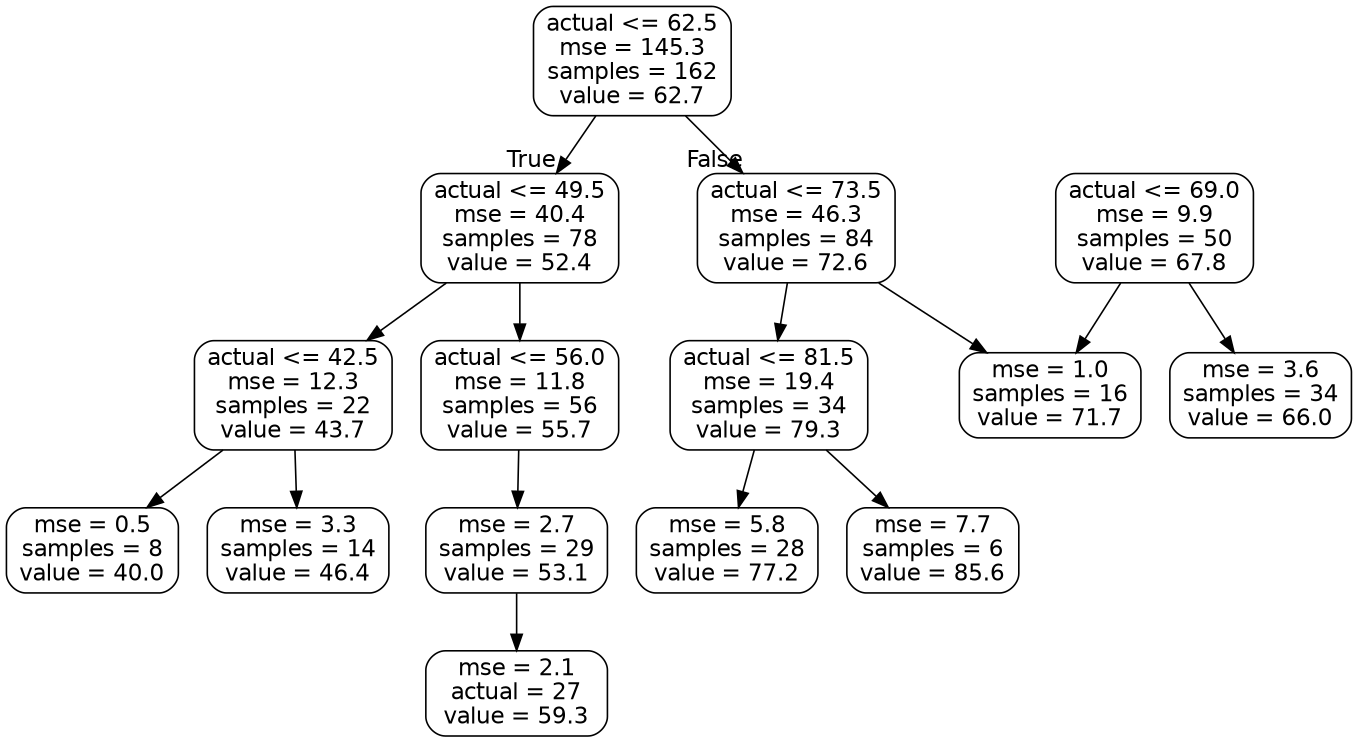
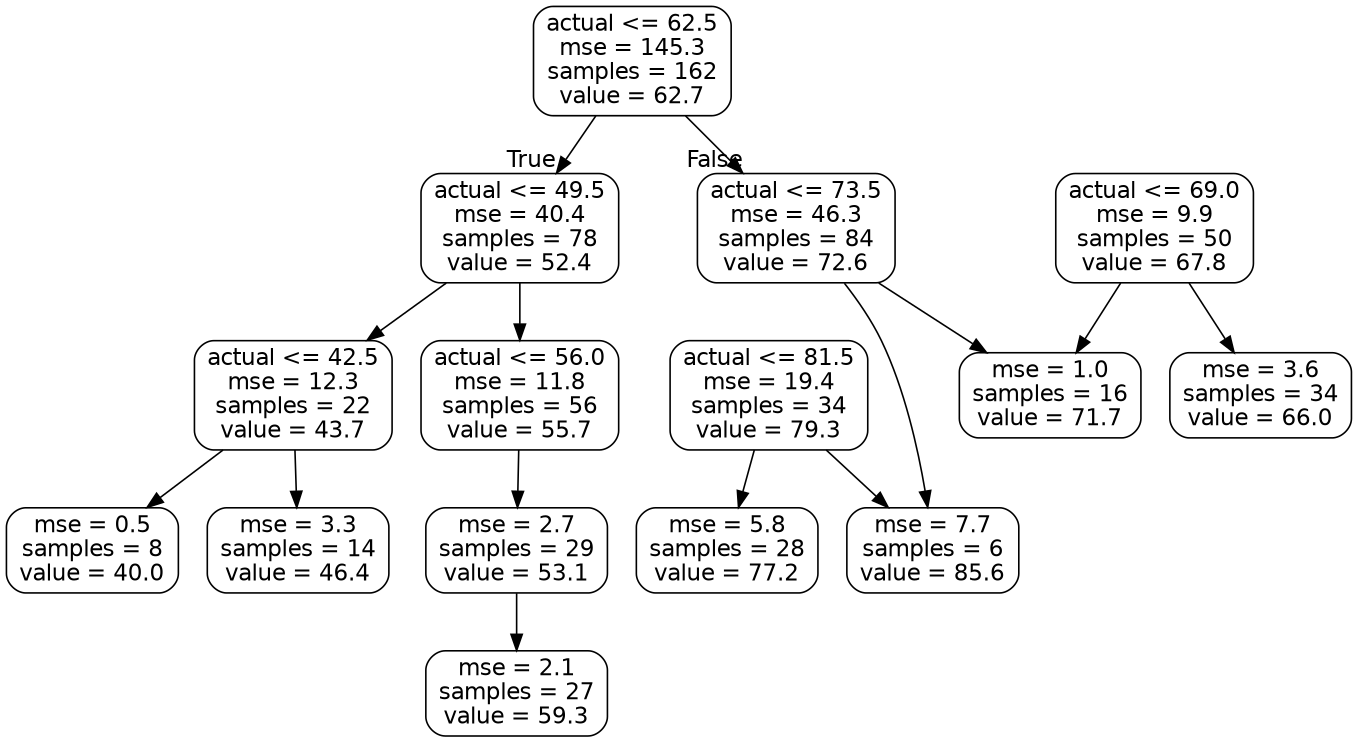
(784, 304) -> (898, 382)
(517, 693) -> (517, 693)
